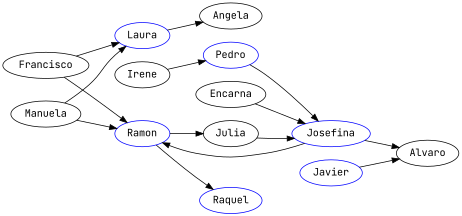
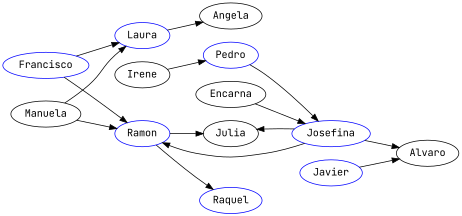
(46, 65) -> (46, 65)
(272, 138) -> (279, 129)
